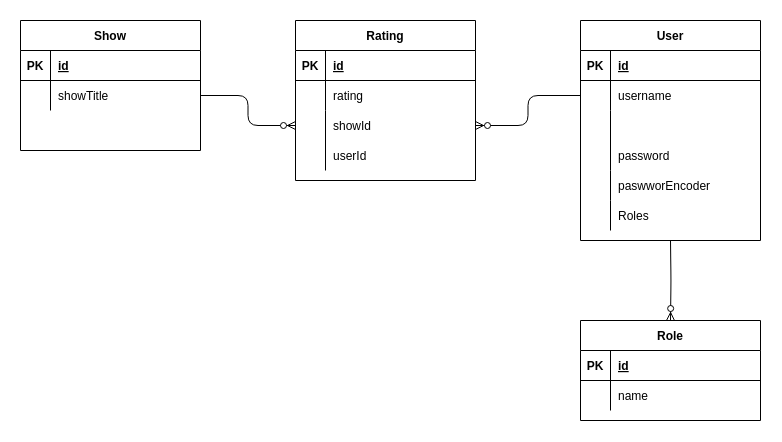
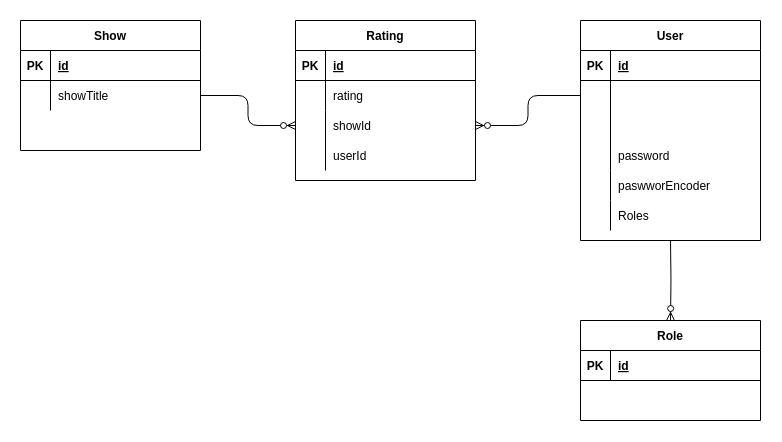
(686, 96) -> none
(686, 396) -> none
